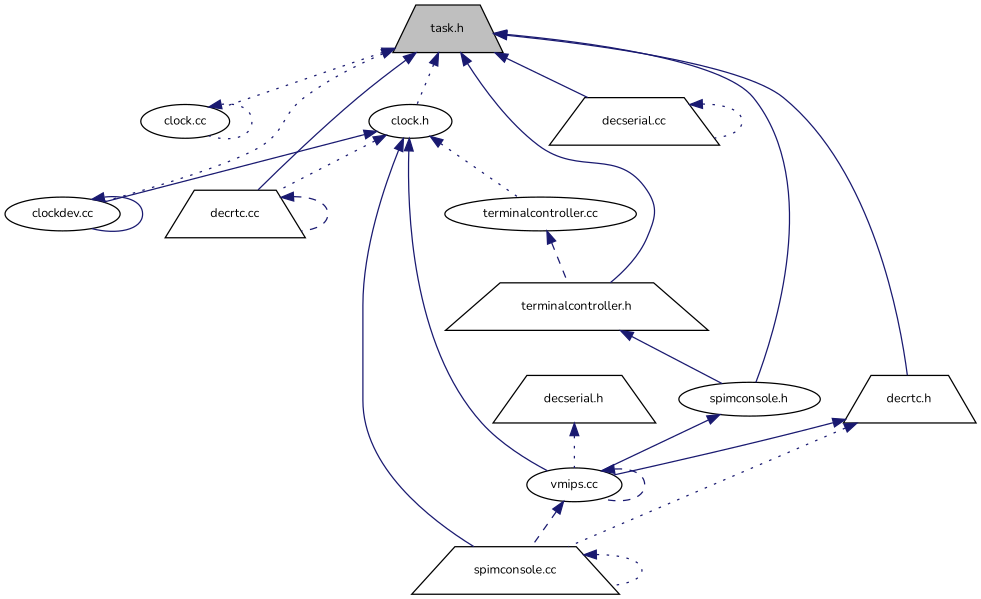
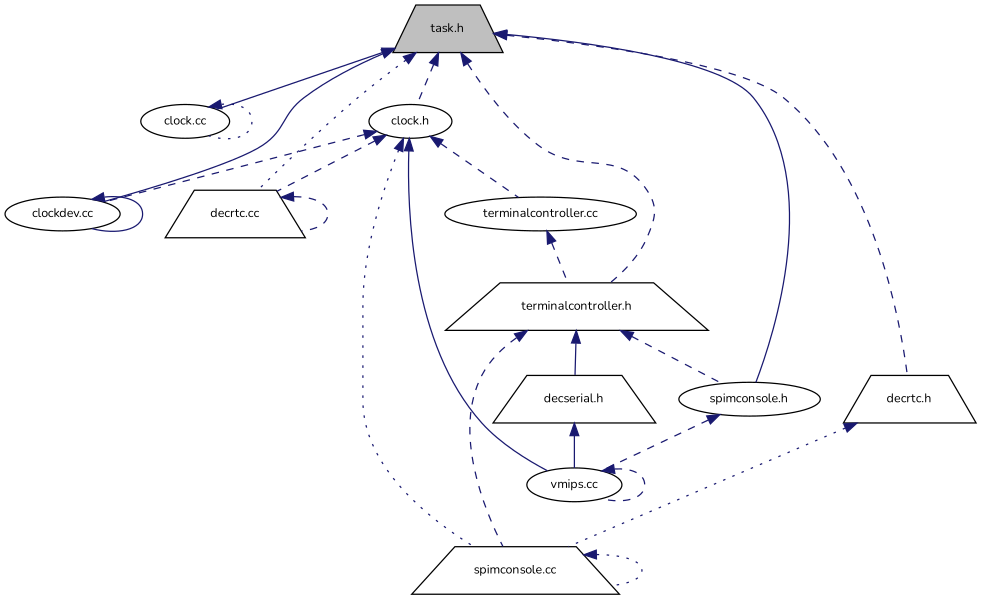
(300, 81) -> (300, 81)
(425, 85) -> (425, 85)
(792, 106) -> (792, 106)
(634, 121) -> none
(330, 122) -> (330, 122)
(256, 149) -> (256, 149)
(596, 163) -> (596, 163)
(326, 166) -> (326, 166)
(234, 168) -> (234, 168)
(480, 171) -> (480, 171)
none -> (575, 359)
(677, 360) -> (677, 360)
(363, 368) -> (363, 368)
(655, 445) -> (655, 445)
(723, 450) -> none
(574, 452) -> (574, 452)
(544, 529) -> (470, 437)
